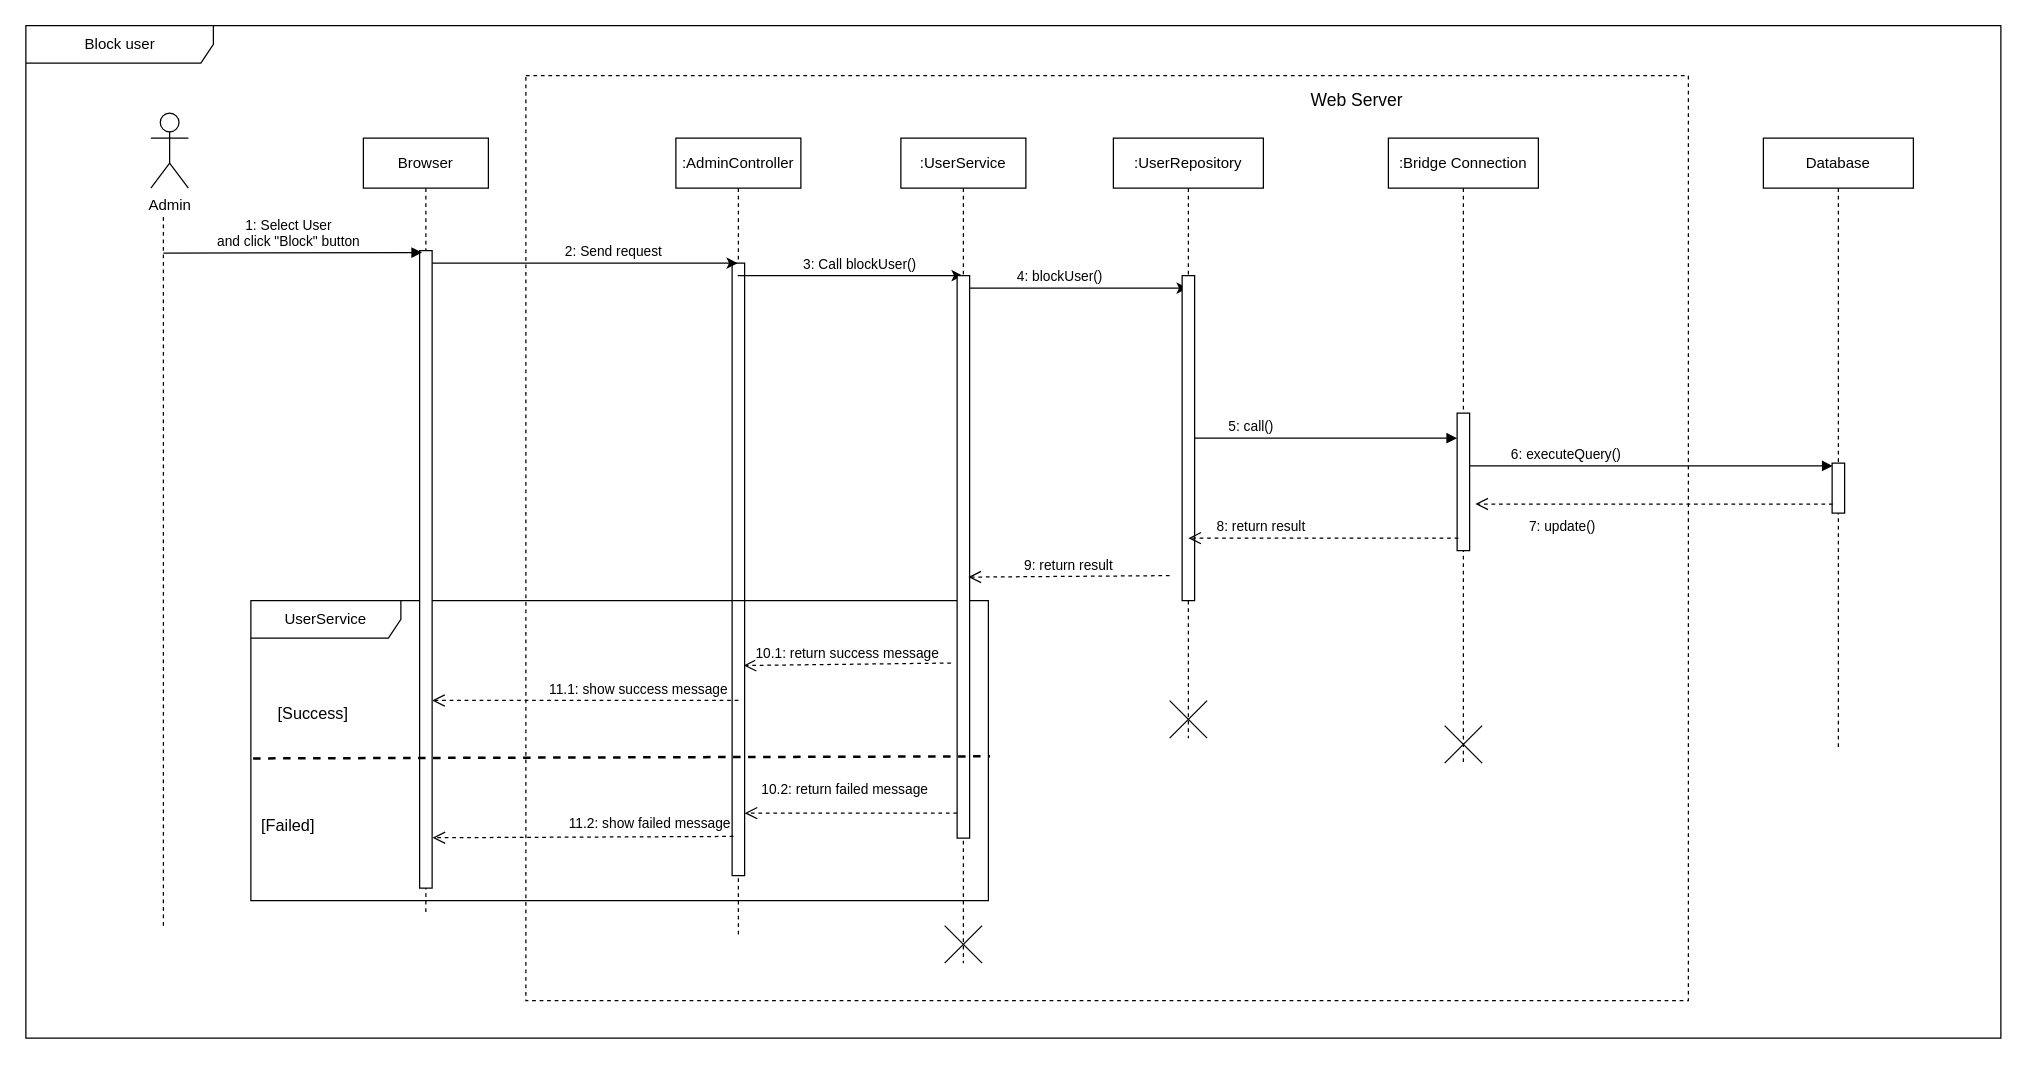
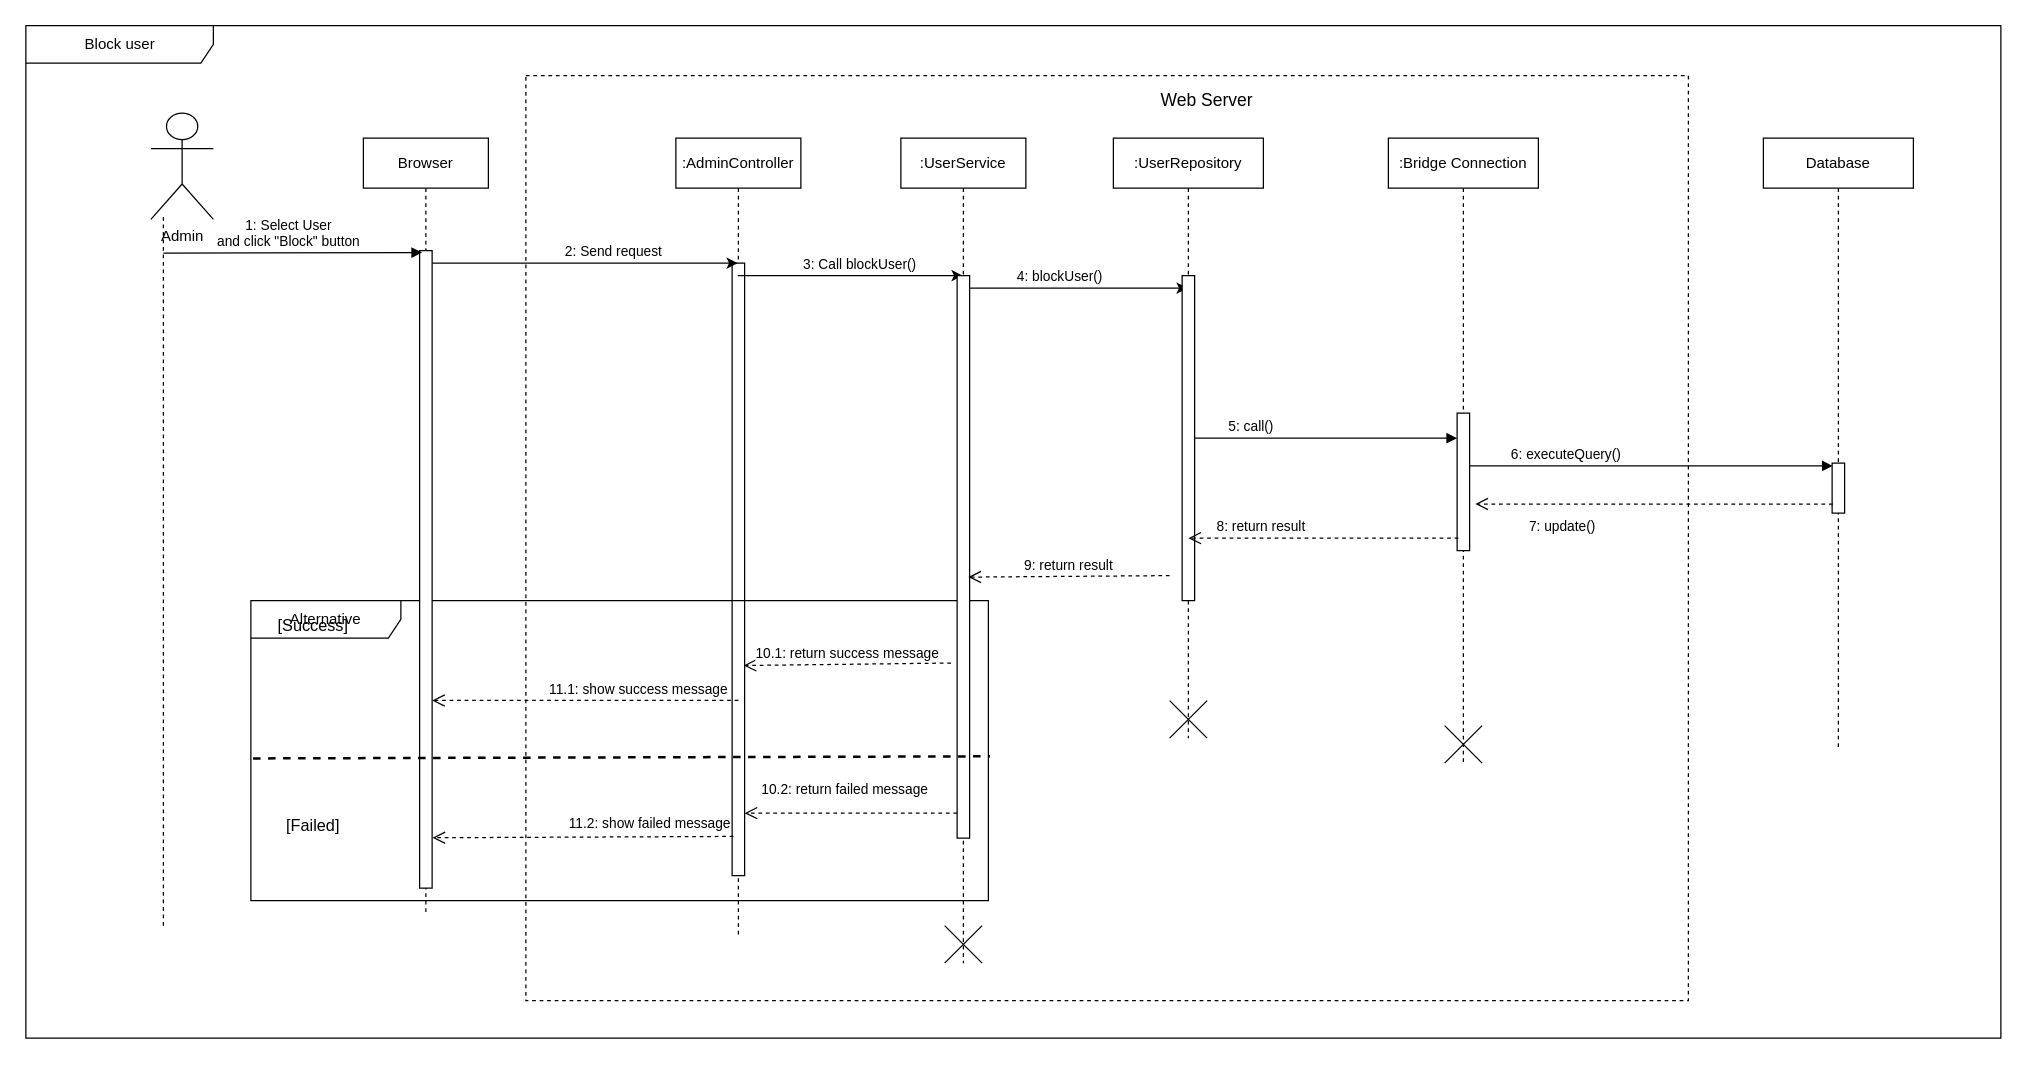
(1357, 101) -> (1207, 101)
(169, 151) -> (182, 166)
(326, 619) -> (326, 619)
(313, 713) -> (313, 626)
(288, 826) -> (313, 826)
